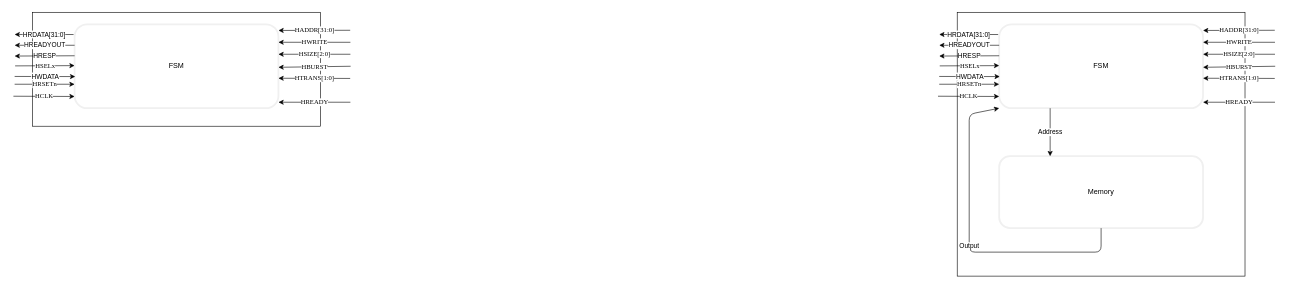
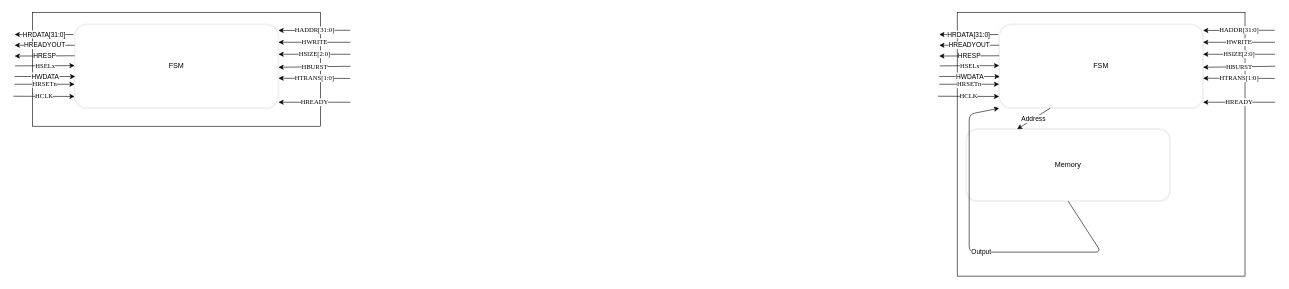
(1101, 192) -> (1068, 165)
